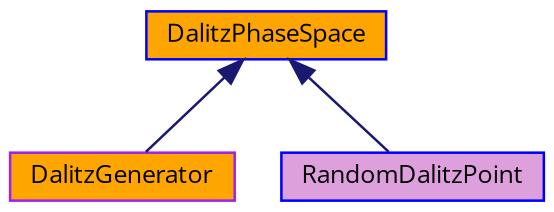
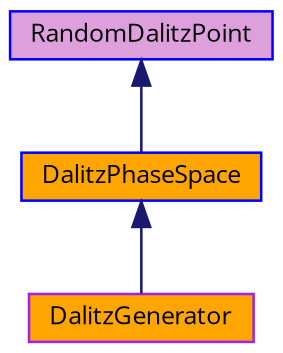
(349, 115) -> (141, 119)
